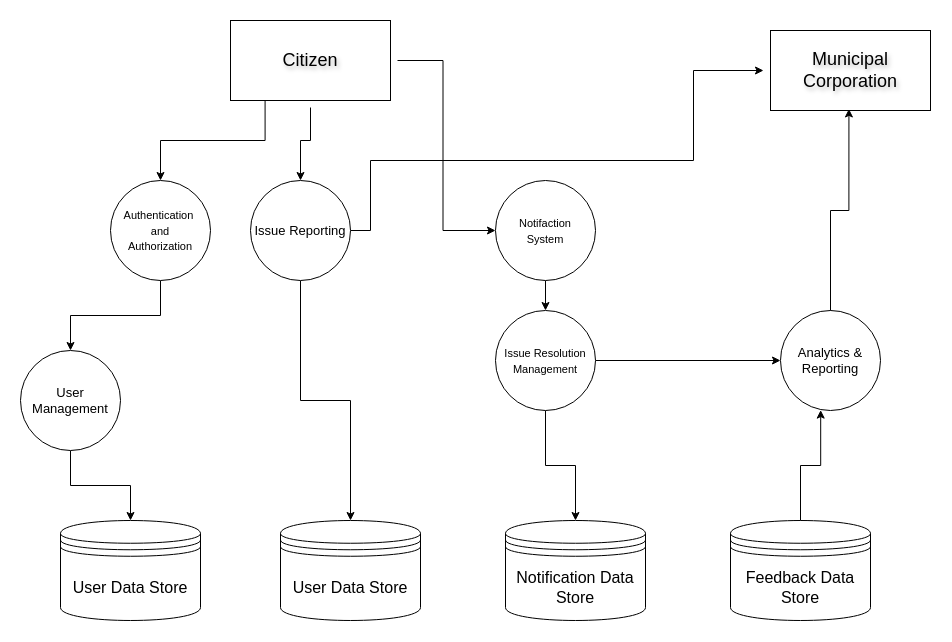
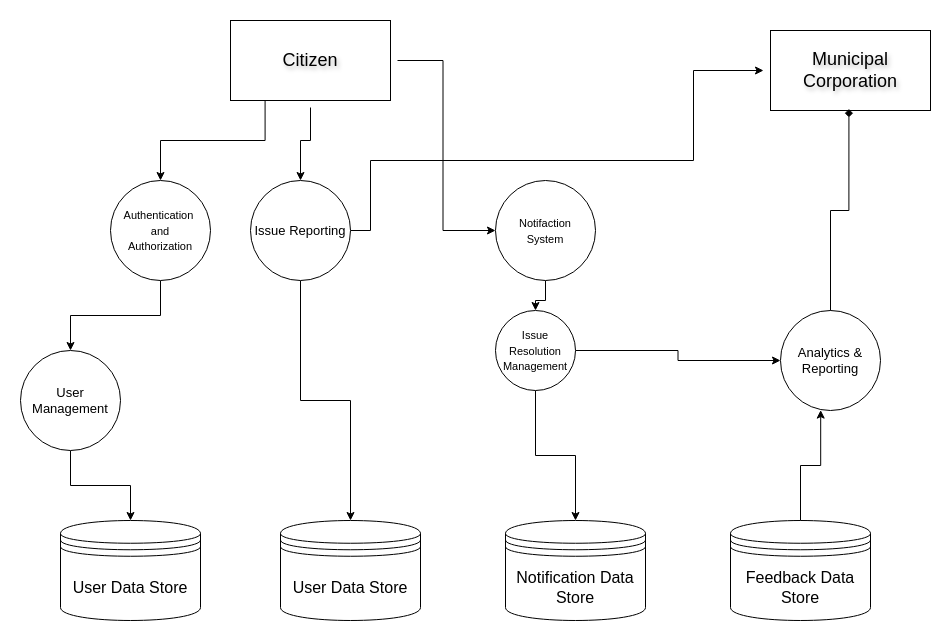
(849, 117) -> (849, 118)
(546, 361) -> (536, 351)
